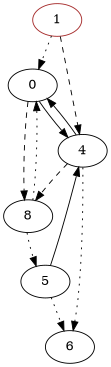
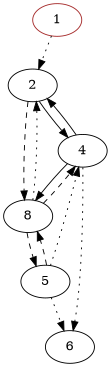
(69, 81) -> (57, 189)
(33, 85) -> (33, 85)
(54, 178) -> (54, 178)
(64, 221) -> (64, 221)
(30, 245) -> (30, 245)
none -> (44, 253)
